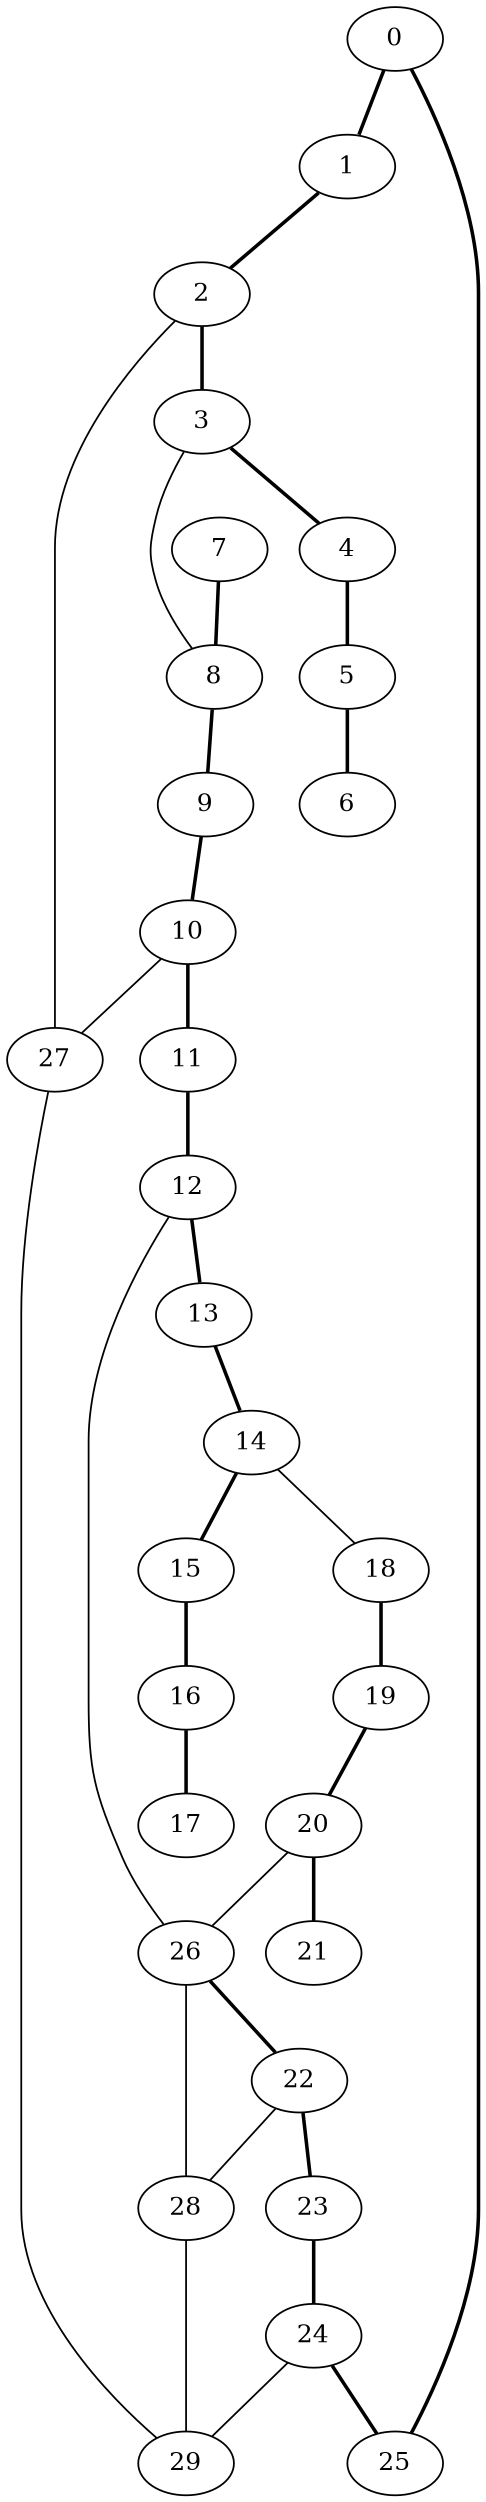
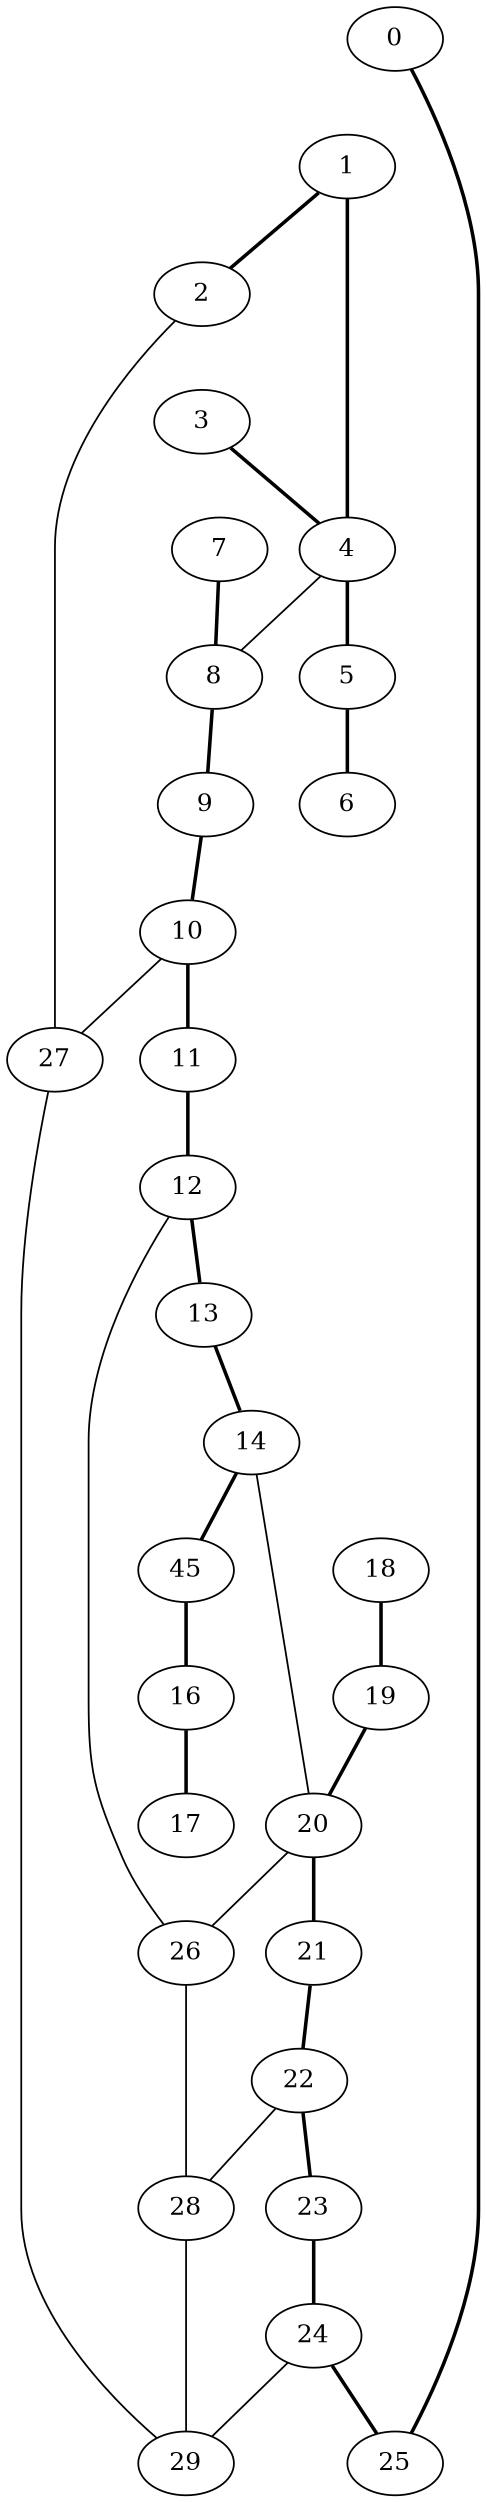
(371, 102) -> (347, 358)
(202, 358) -> none
(151, 552) -> (281, 613)
(316, 1506) -> (283, 1634)
(186, 1570) -> (186, 1570)
(243, 2017) -> (307, 2017)
